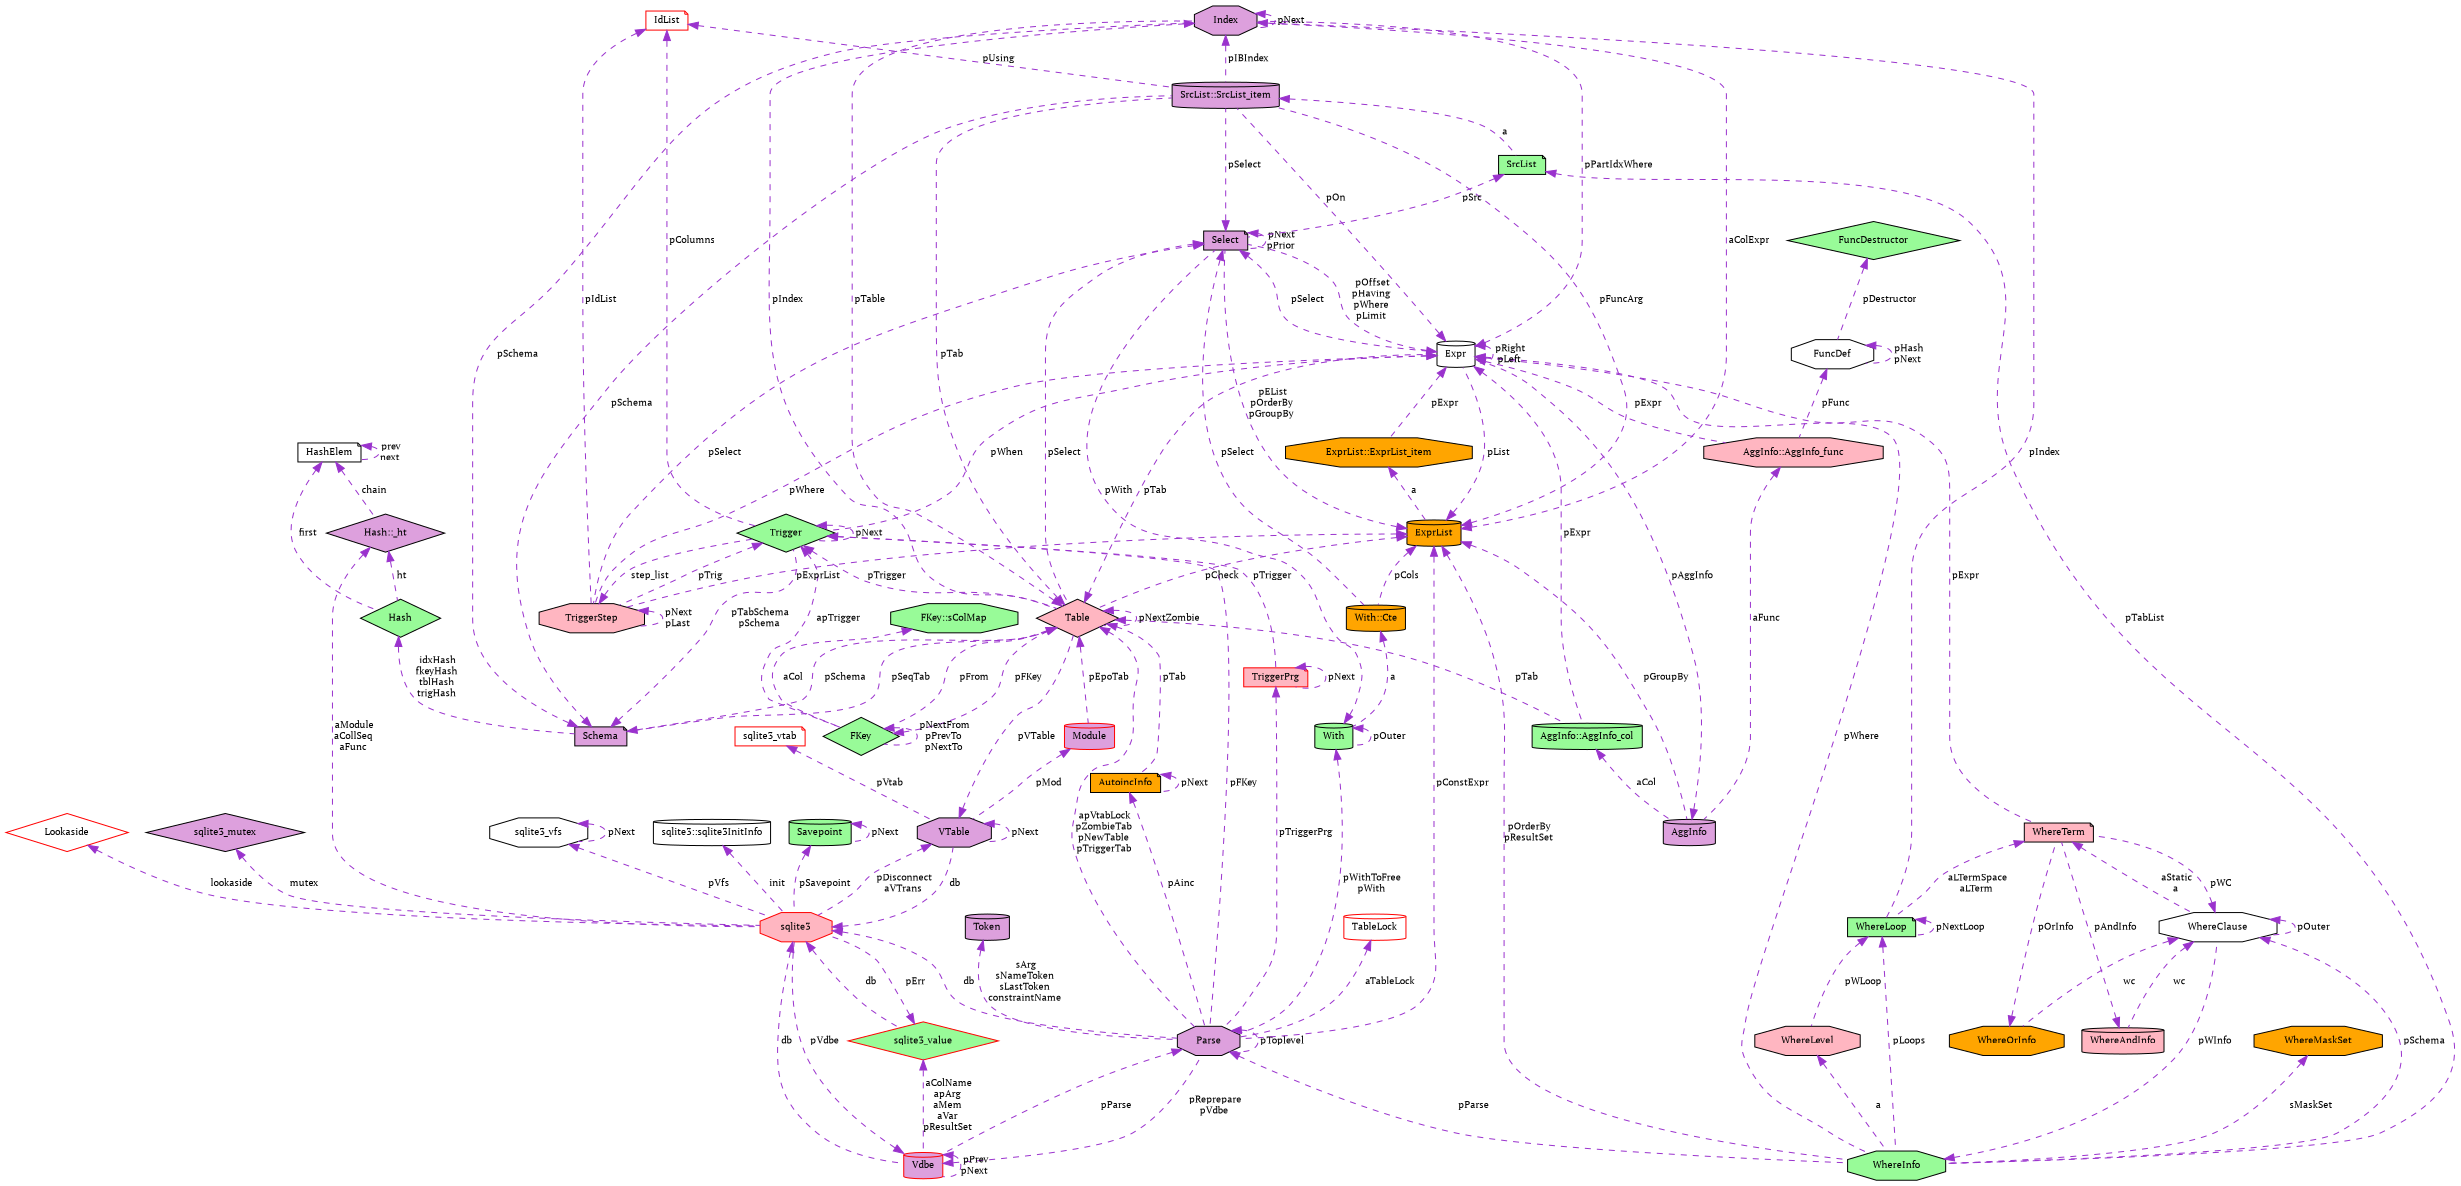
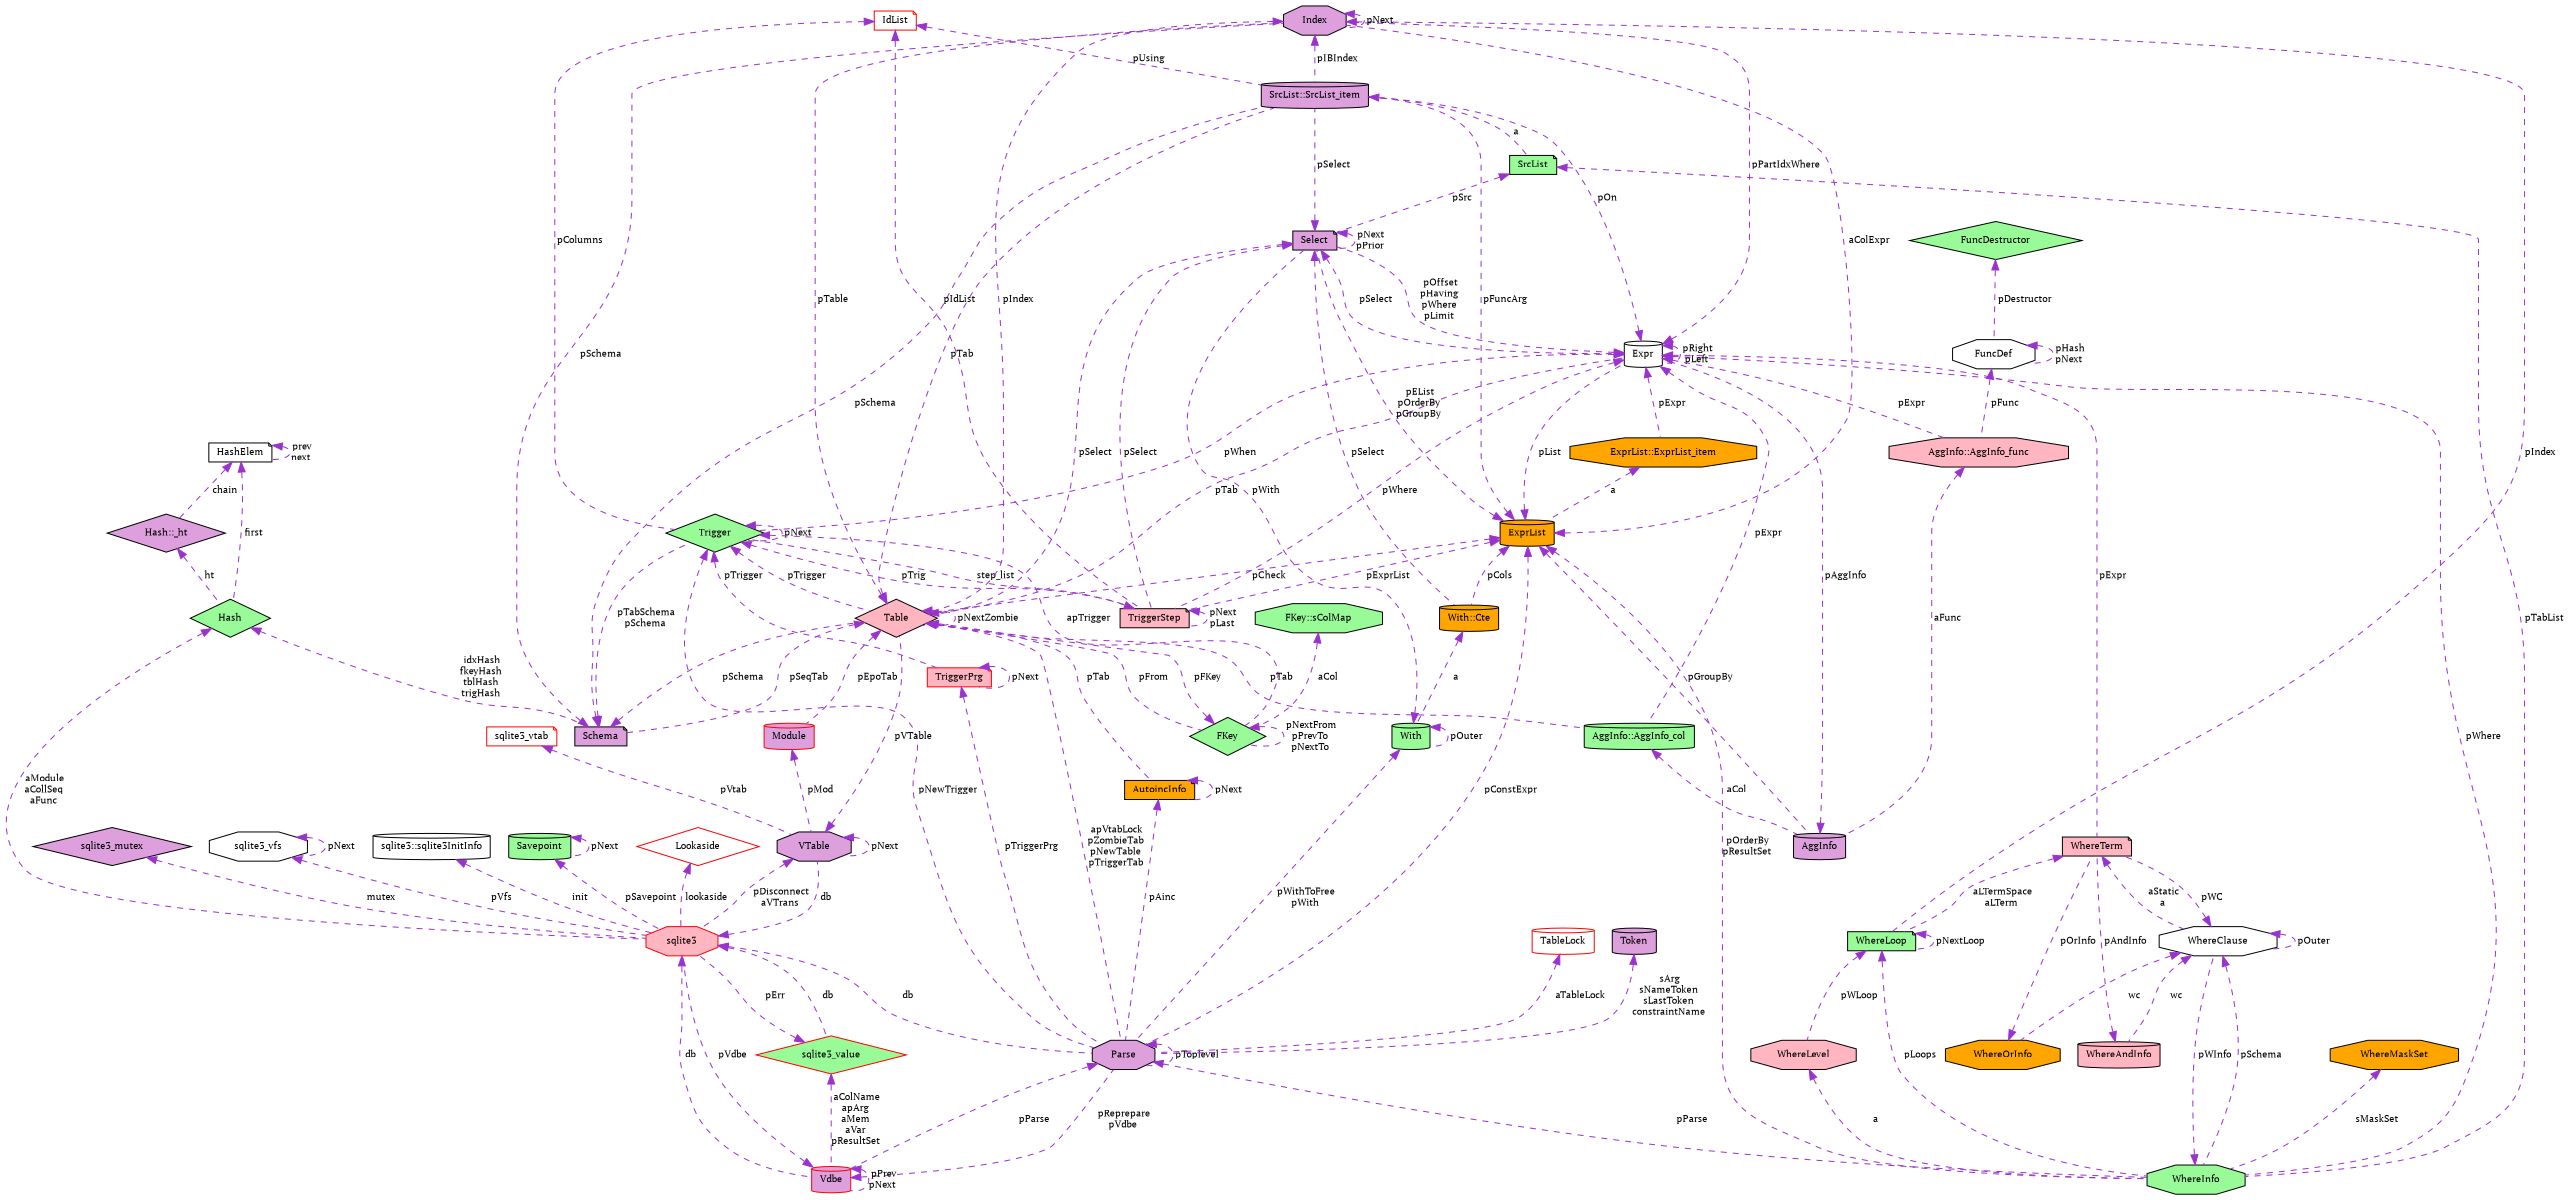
(592, 618) -> (1155, 618)
(1243, 783) -> (947, 790)
(392, 887) -> (167, 906)
